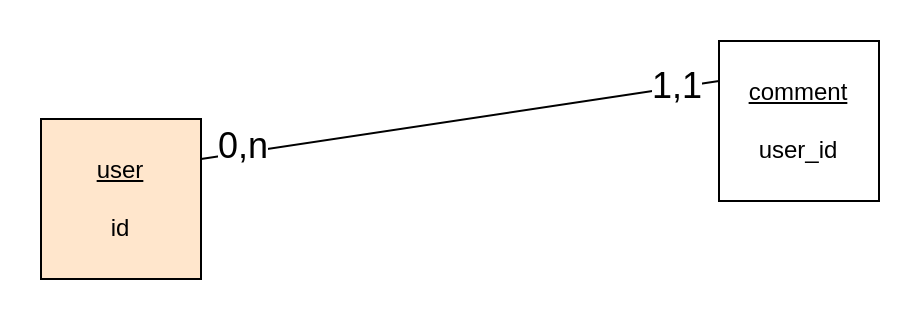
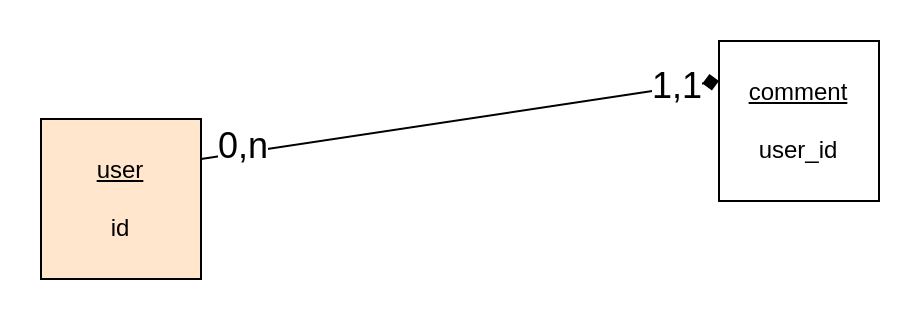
(710, 82) -> (703, 83)
